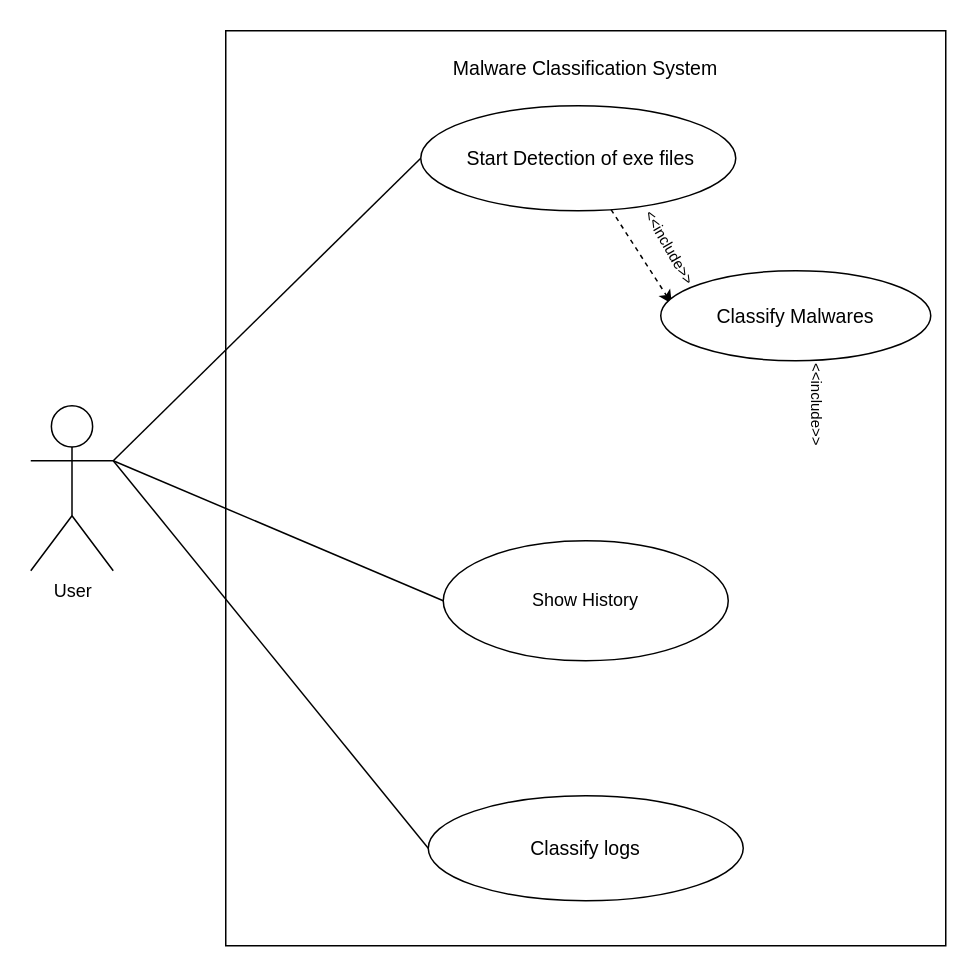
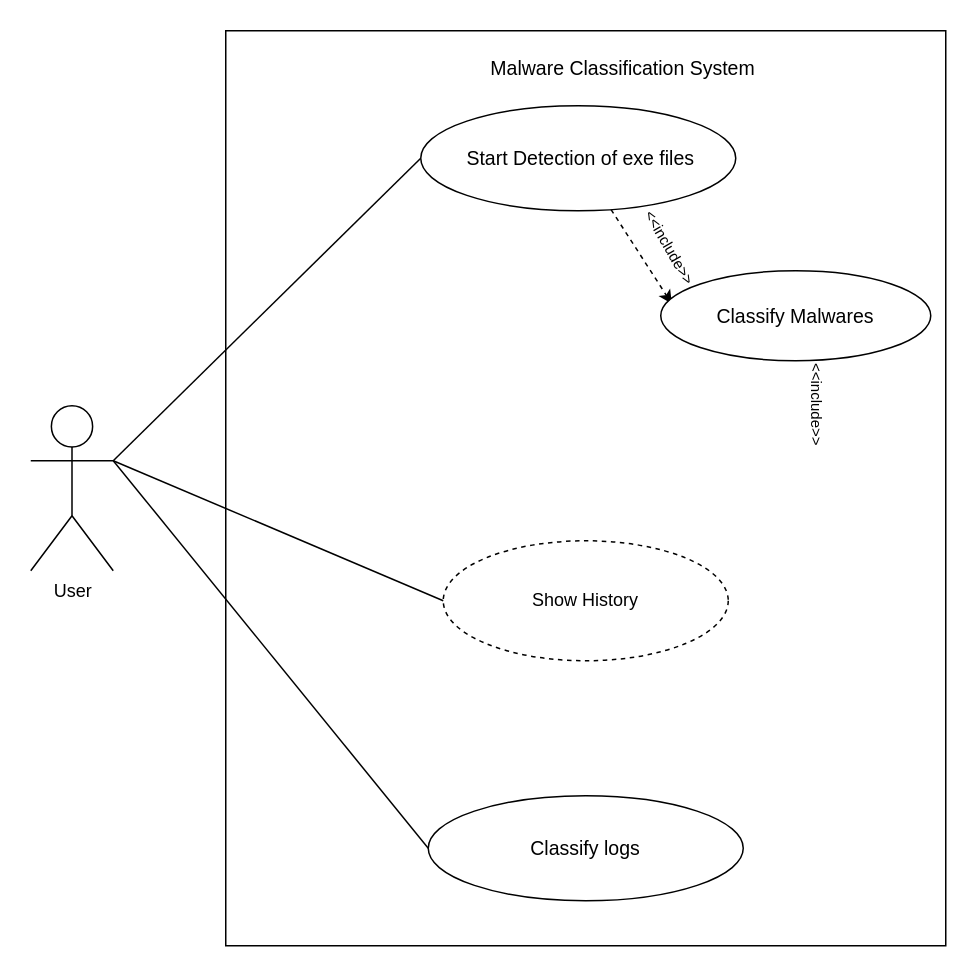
(586, 68) -> (623, 68)
(586, 601) -> (586, 601)
